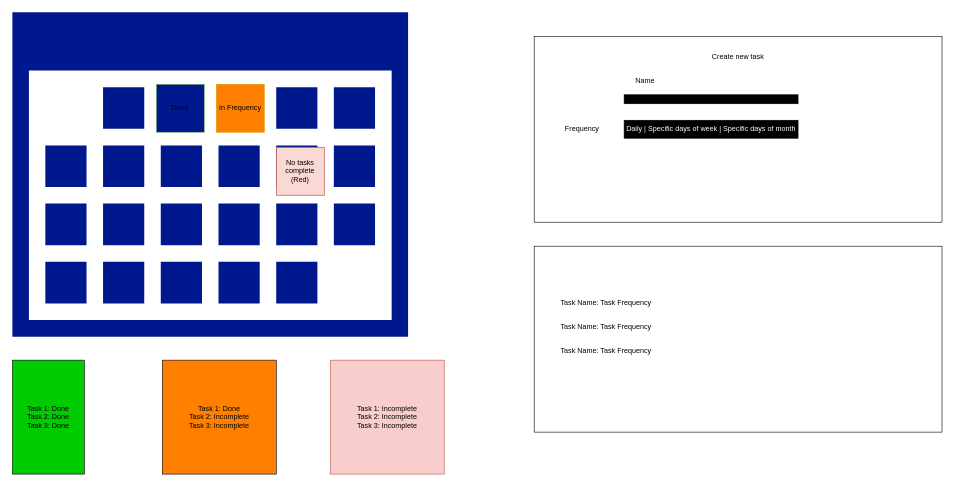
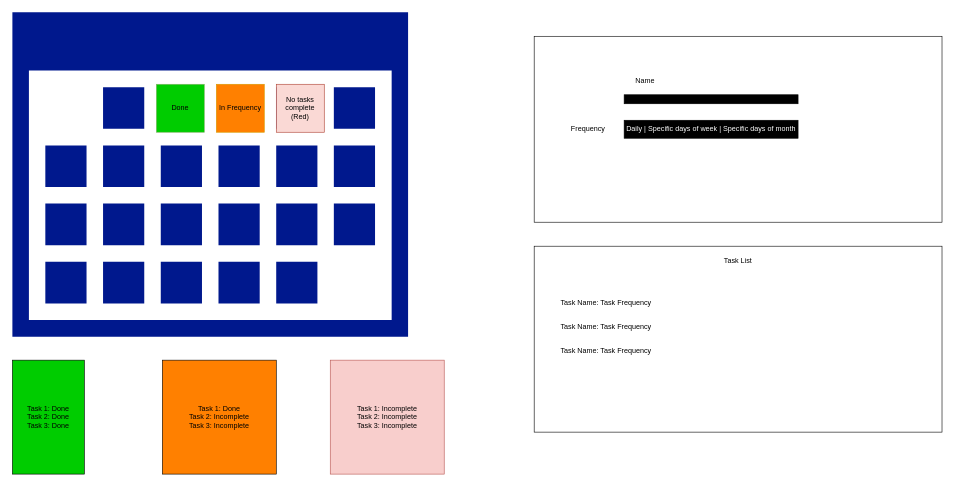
(738, 57) -> none
(180, 108) -> (180, 108)
(582, 129) -> (588, 129)
(300, 171) -> (300, 108)
none -> (738, 261)
